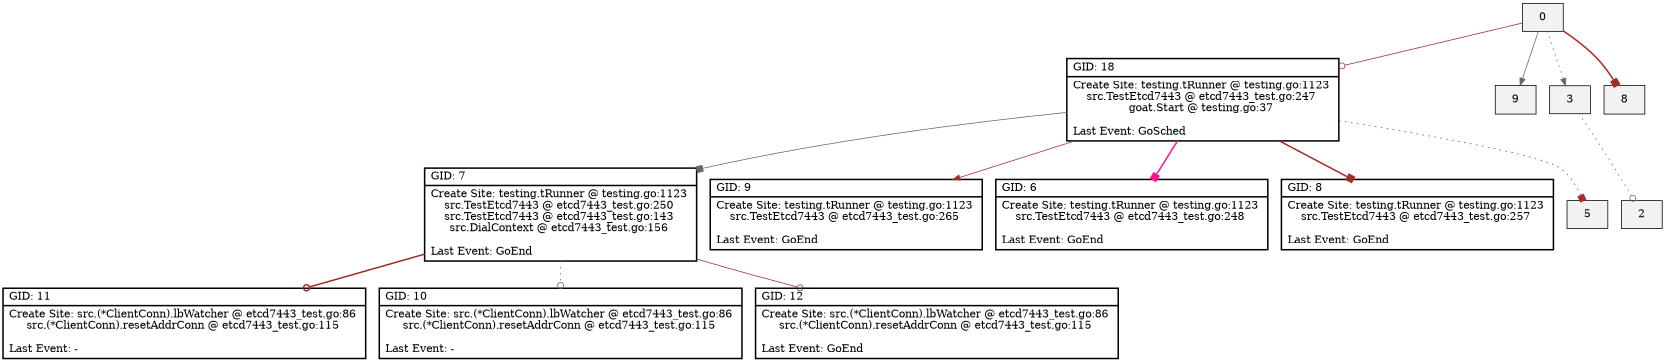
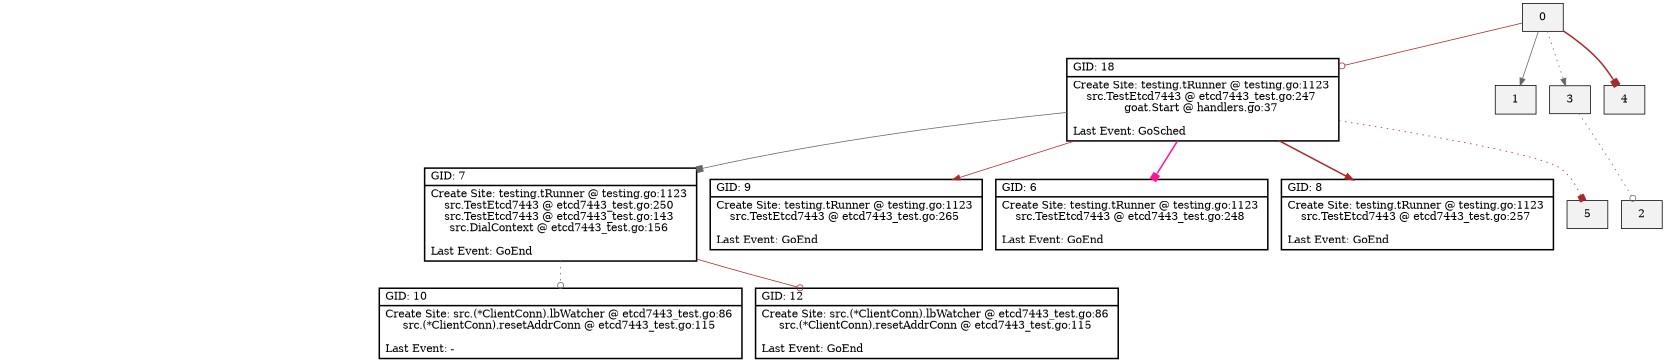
(1516, 100) -> (1516, 100)
(1624, 100) -> (1624, 100)
(1203, 108) -> (1203, 108)
(1312, 158) -> (1312, 158)
(184, 323) -> none
